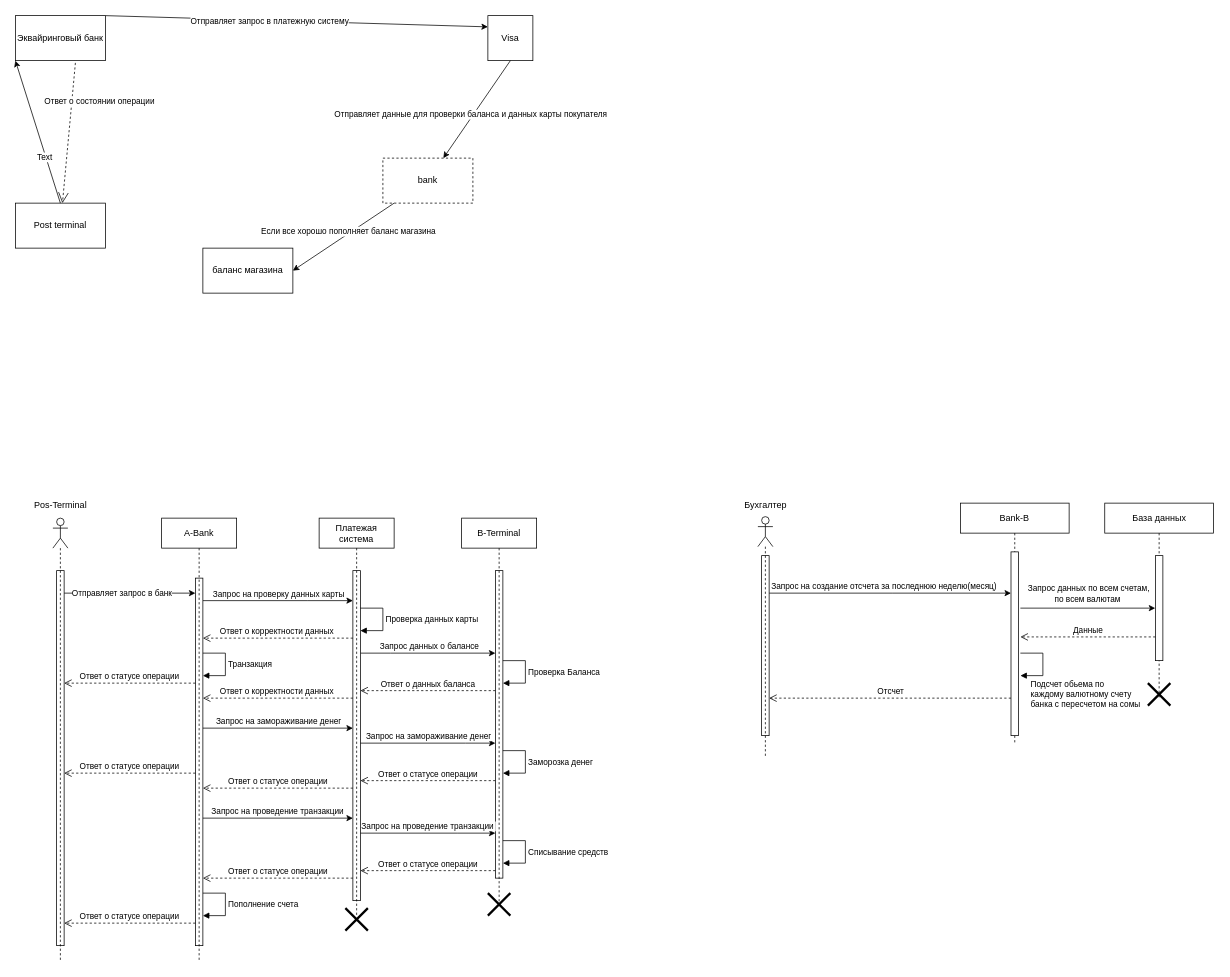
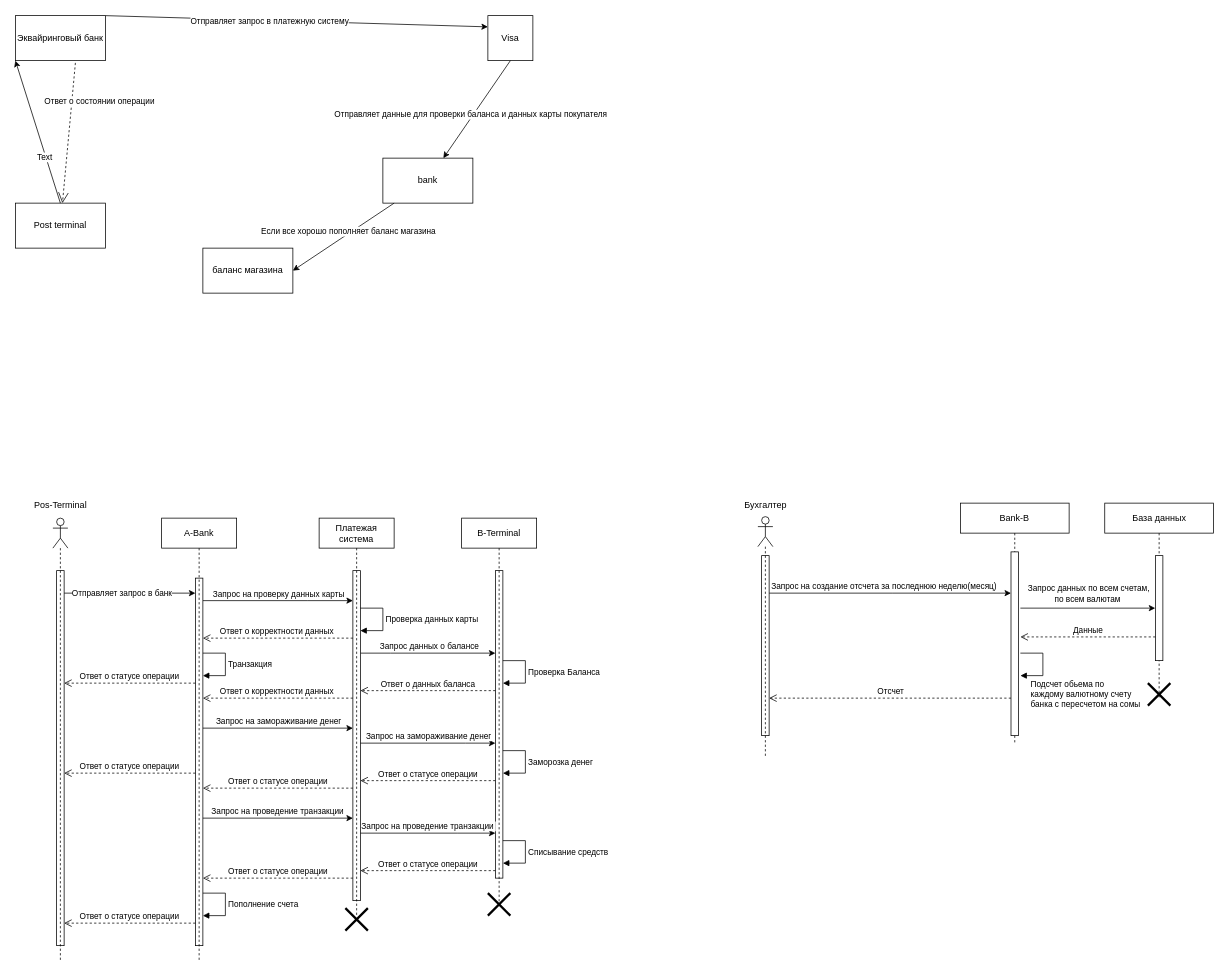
(428, 180) -> (428, 180)
